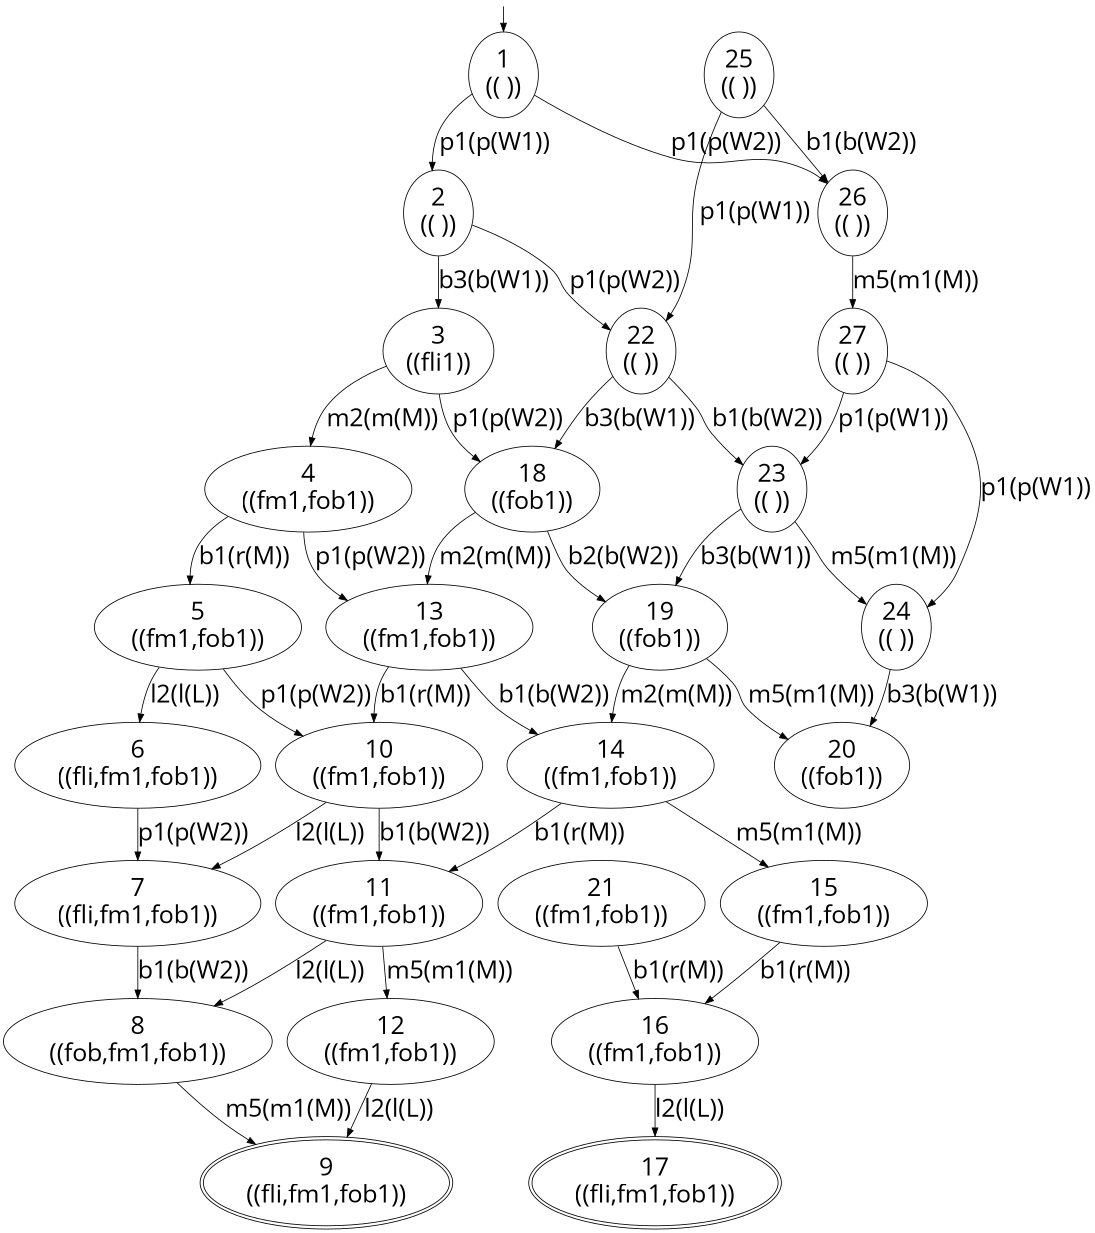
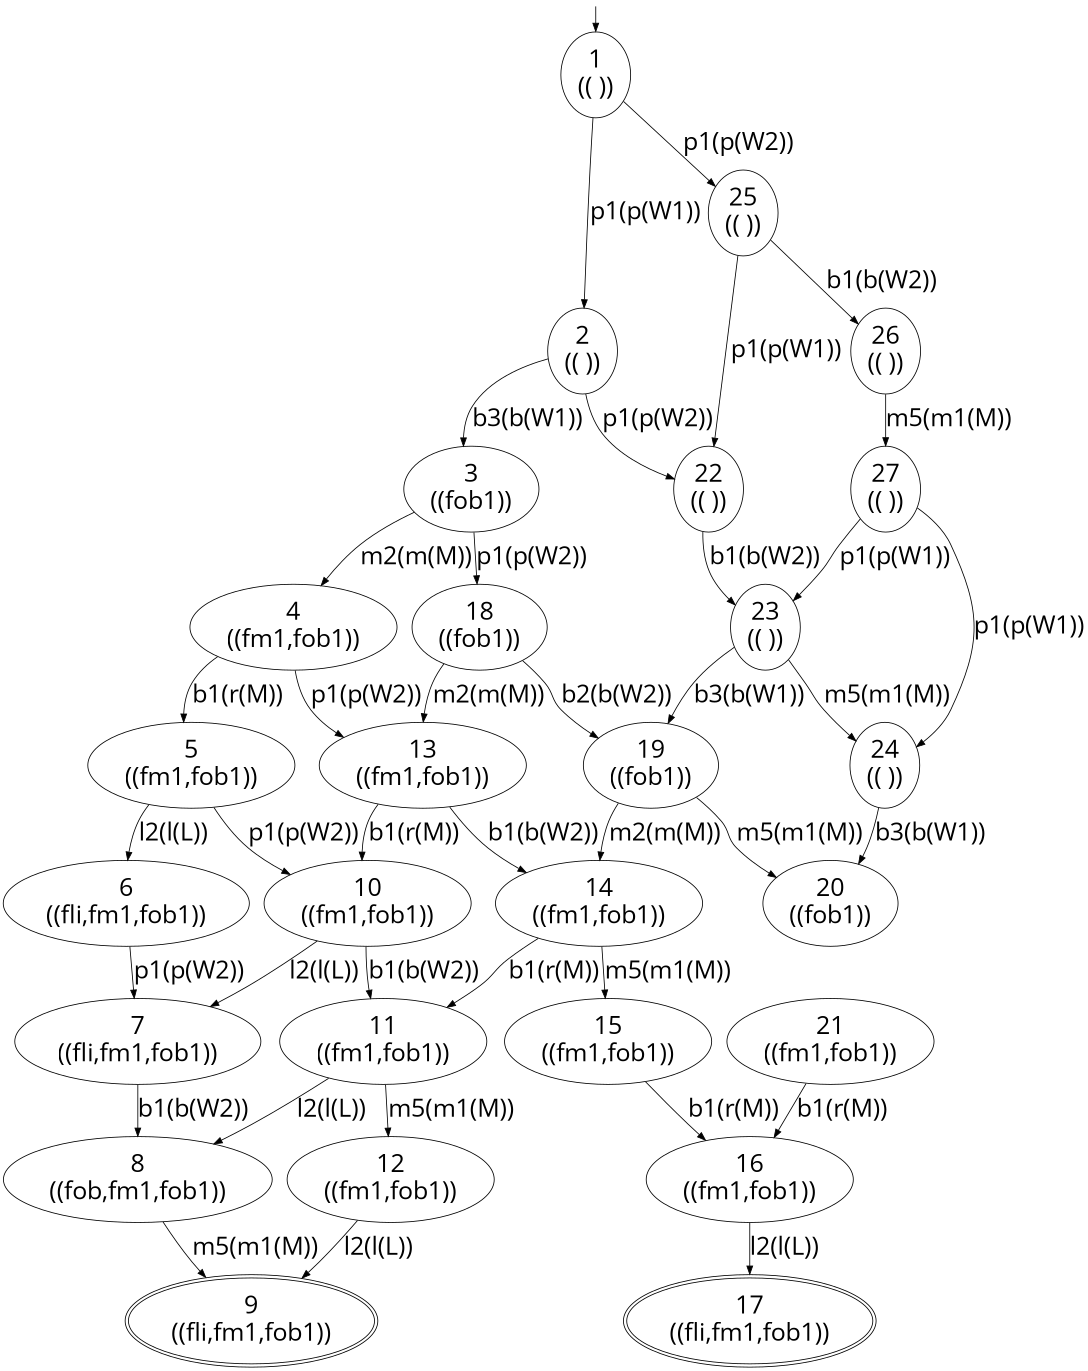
(673, 158) -> (666, 141)
(438, 351) -> (471, 489)
(584, 407) -> none
